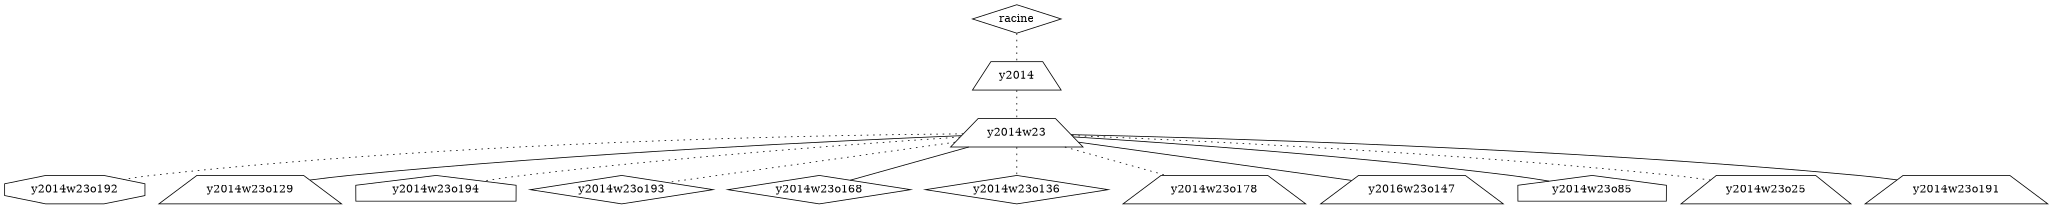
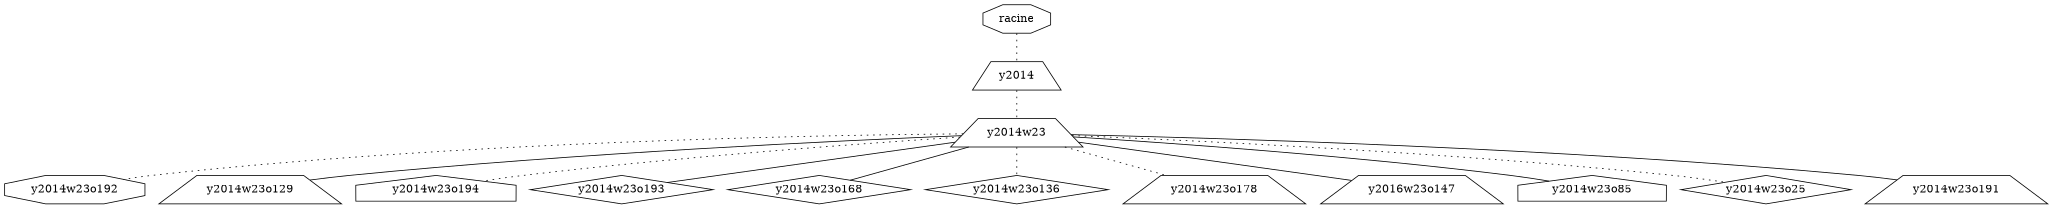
(1017, 19) -> (1017, 19)
(811, 162) -> (811, 162)
(1766, 190) -> (1766, 190)
